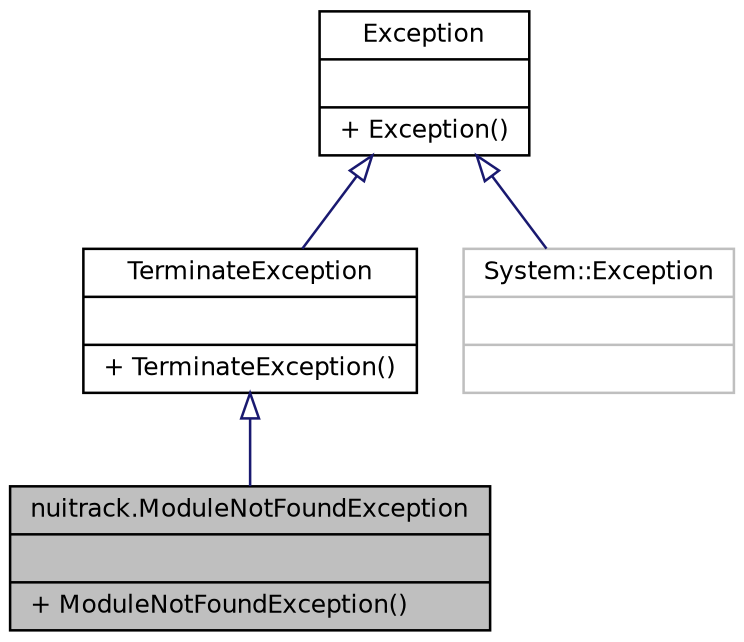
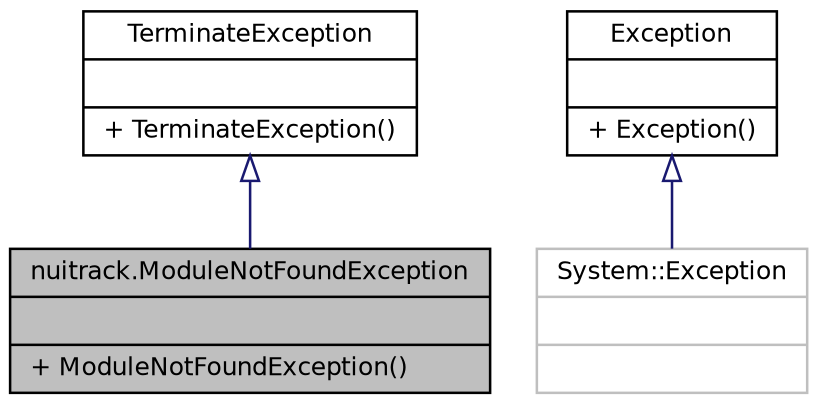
(330, 212) -> none
